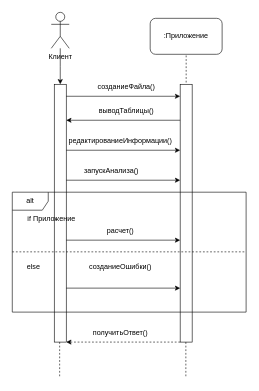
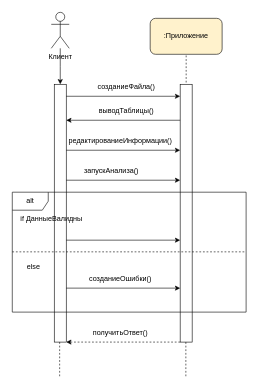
(186, 36) -> (186, 36)
(52, 219) -> (52, 219)
(120, 231) -> none
(120, 267) -> (120, 279)
